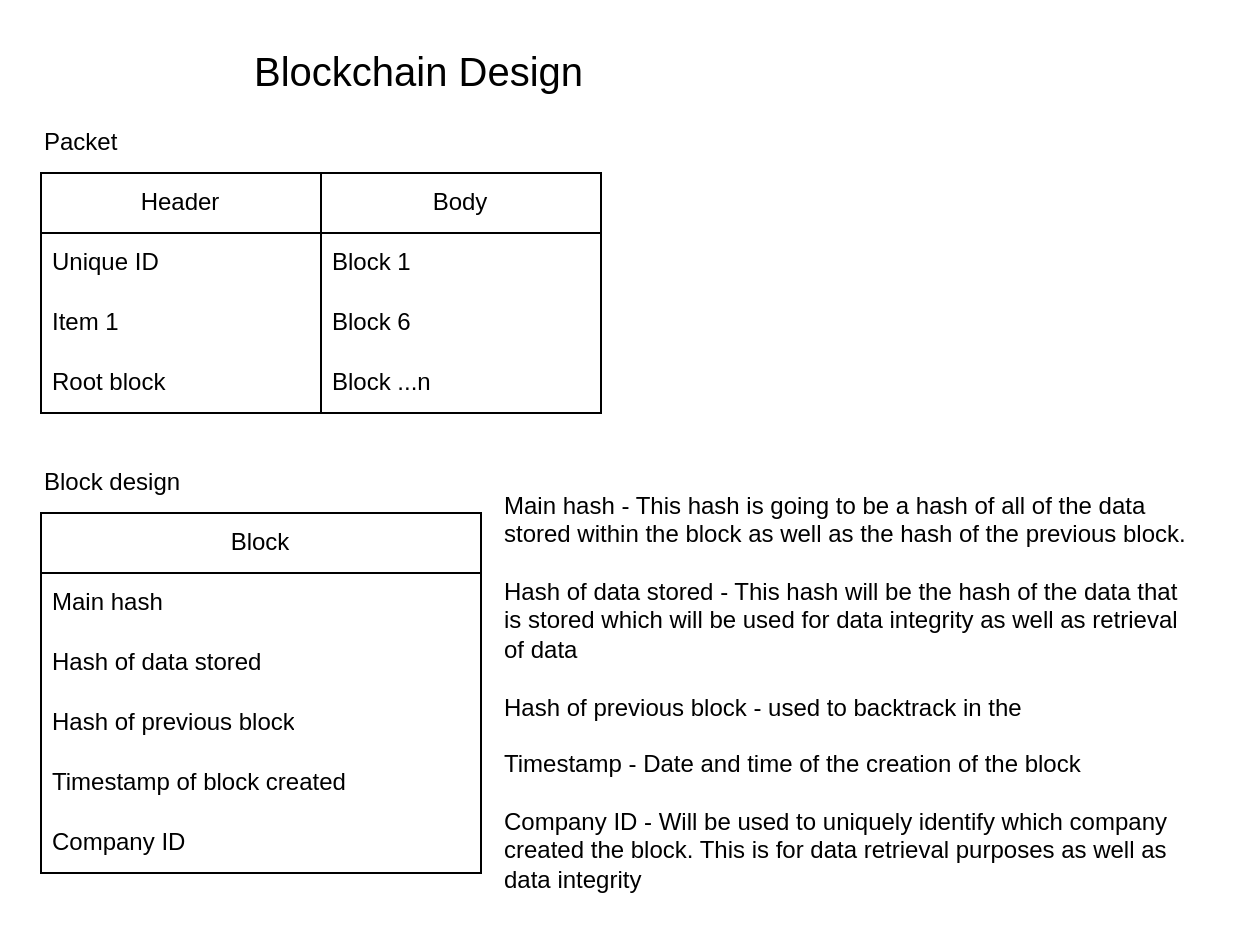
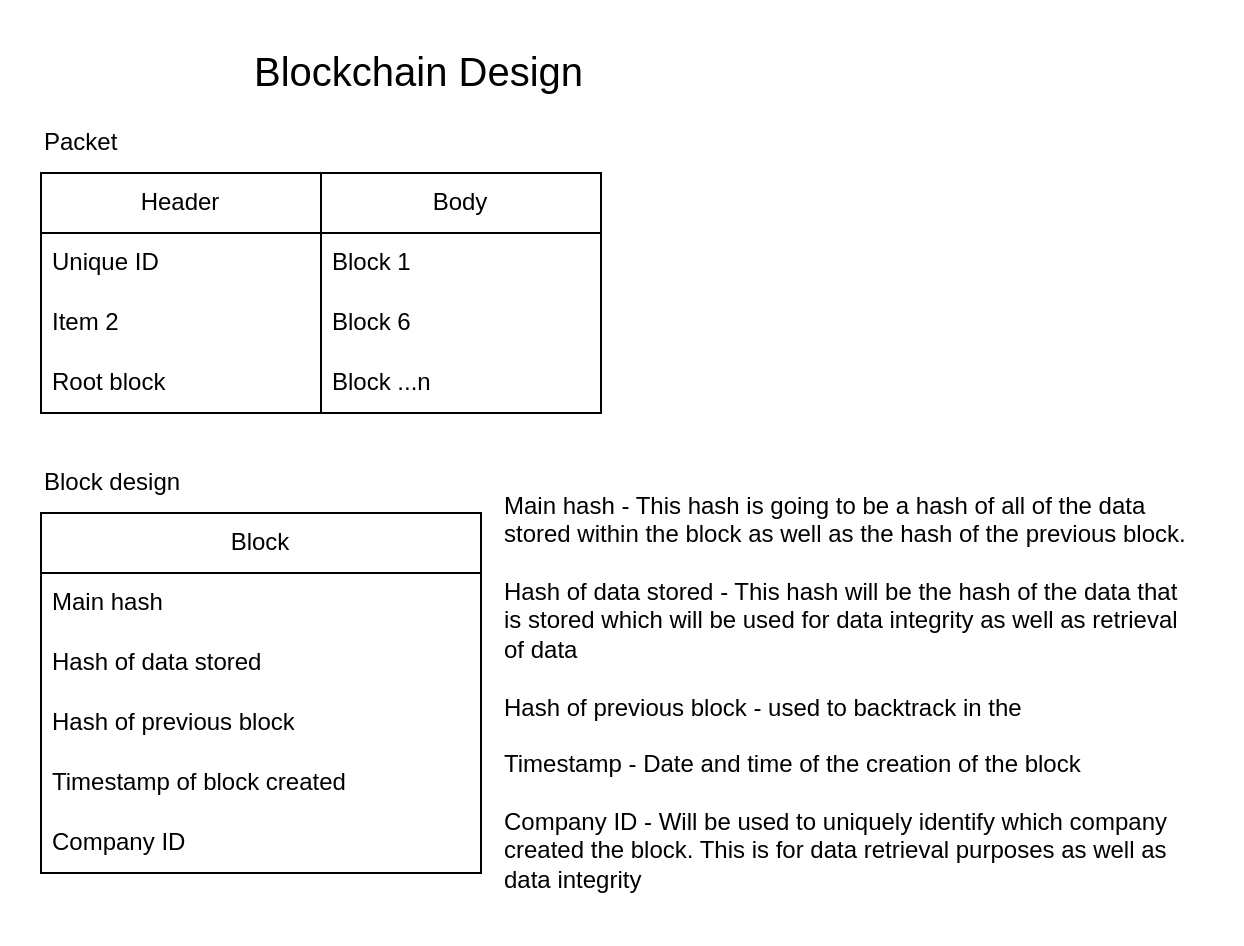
(90, 323) -> (90, 323)
